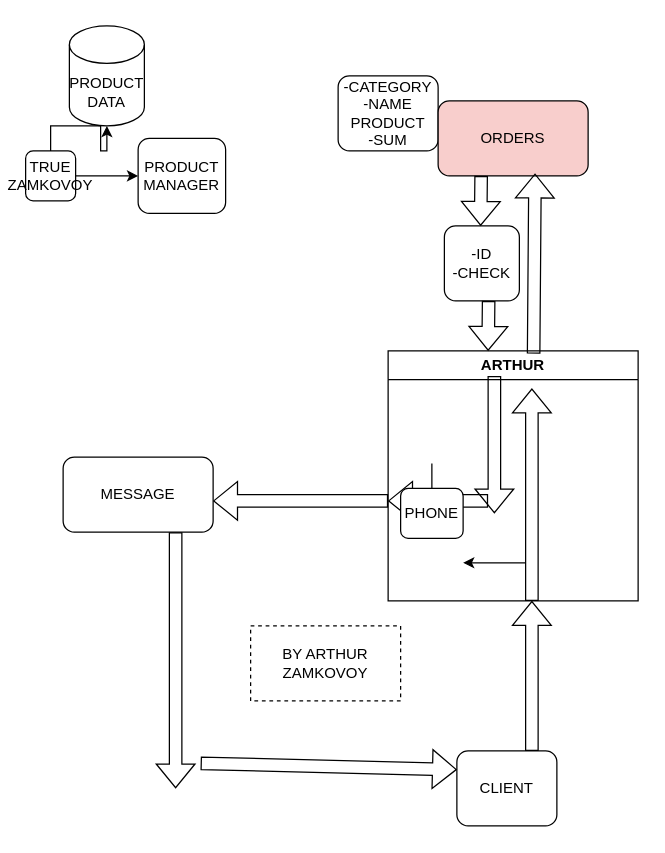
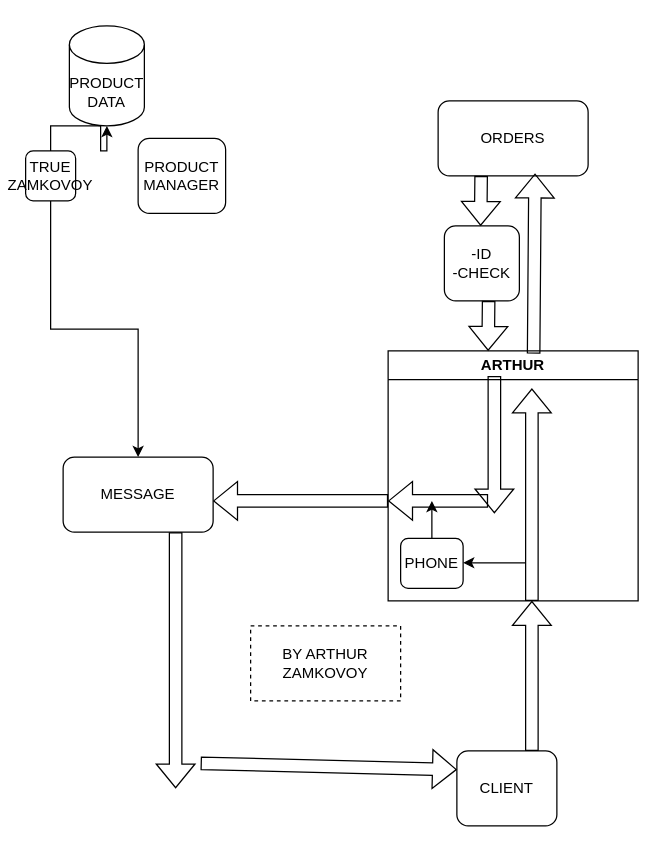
(388, 113) -> none
(513, 138) -> (513, 138)
(103, 176) -> (90, 329)
(432, 513) -> (432, 563)
